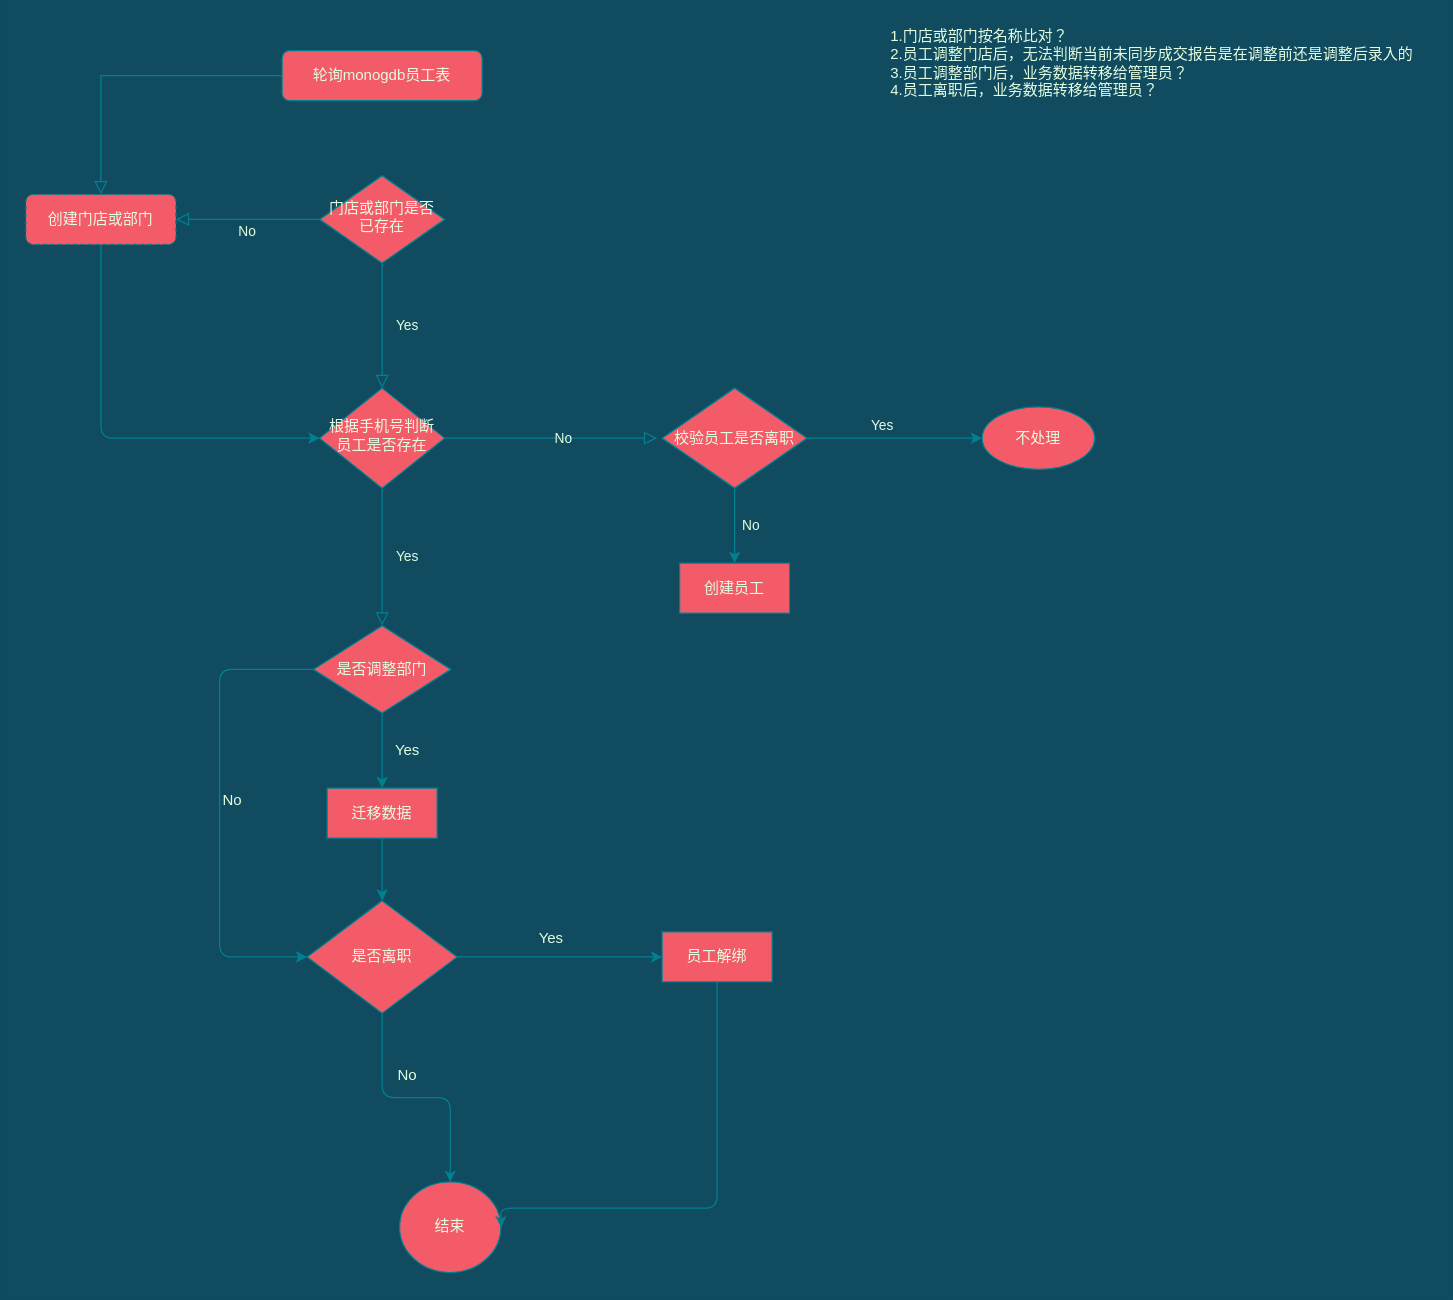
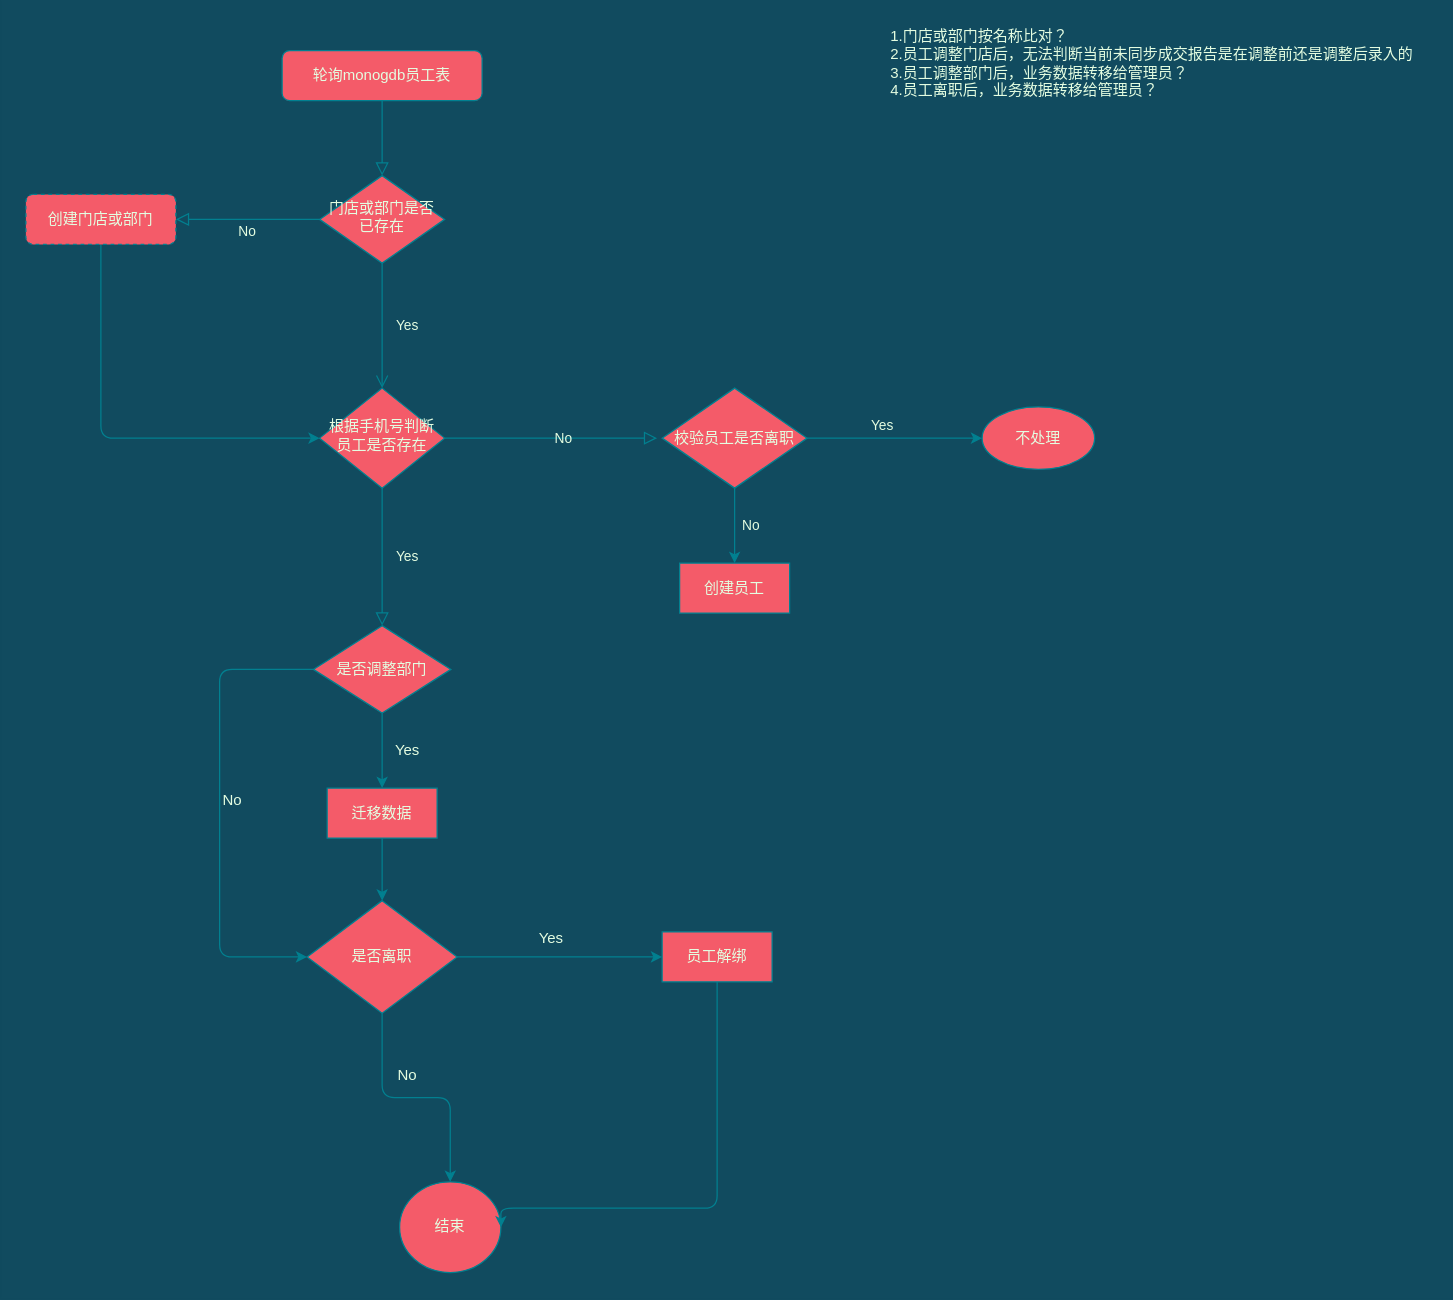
(139, 76) -> (382, 132)
(382, 374) -> (382, 379)
